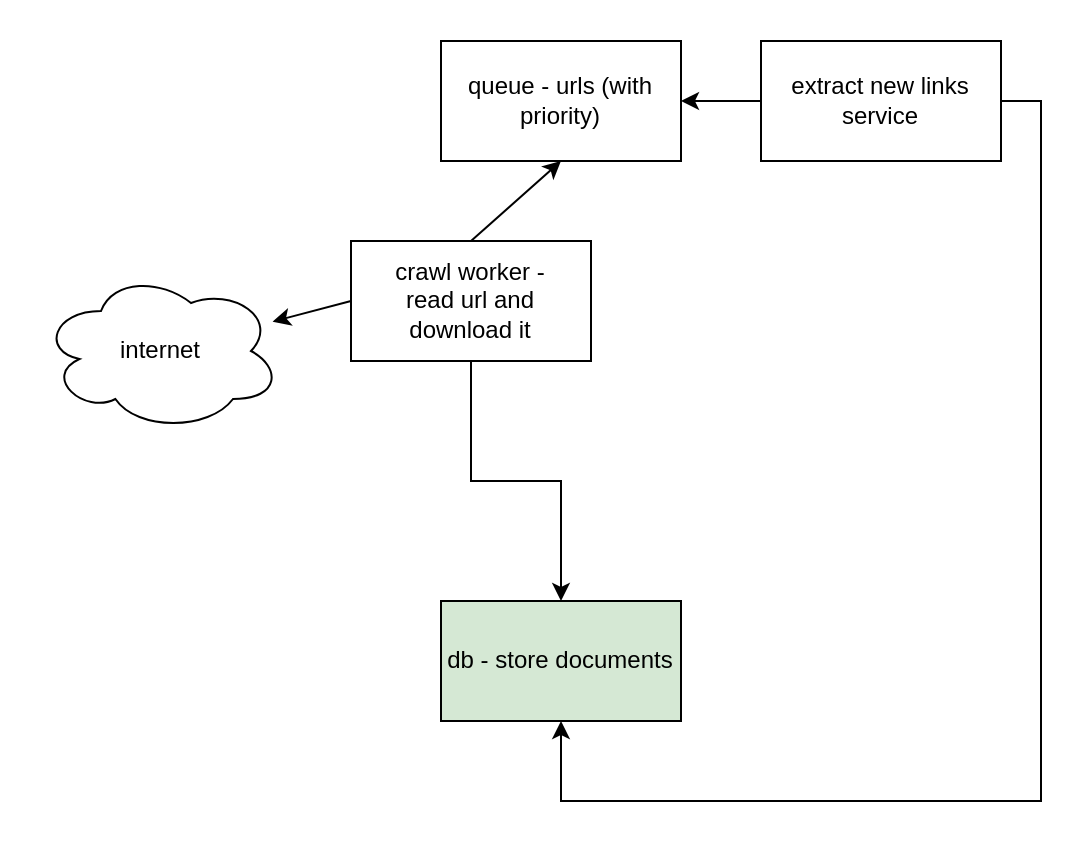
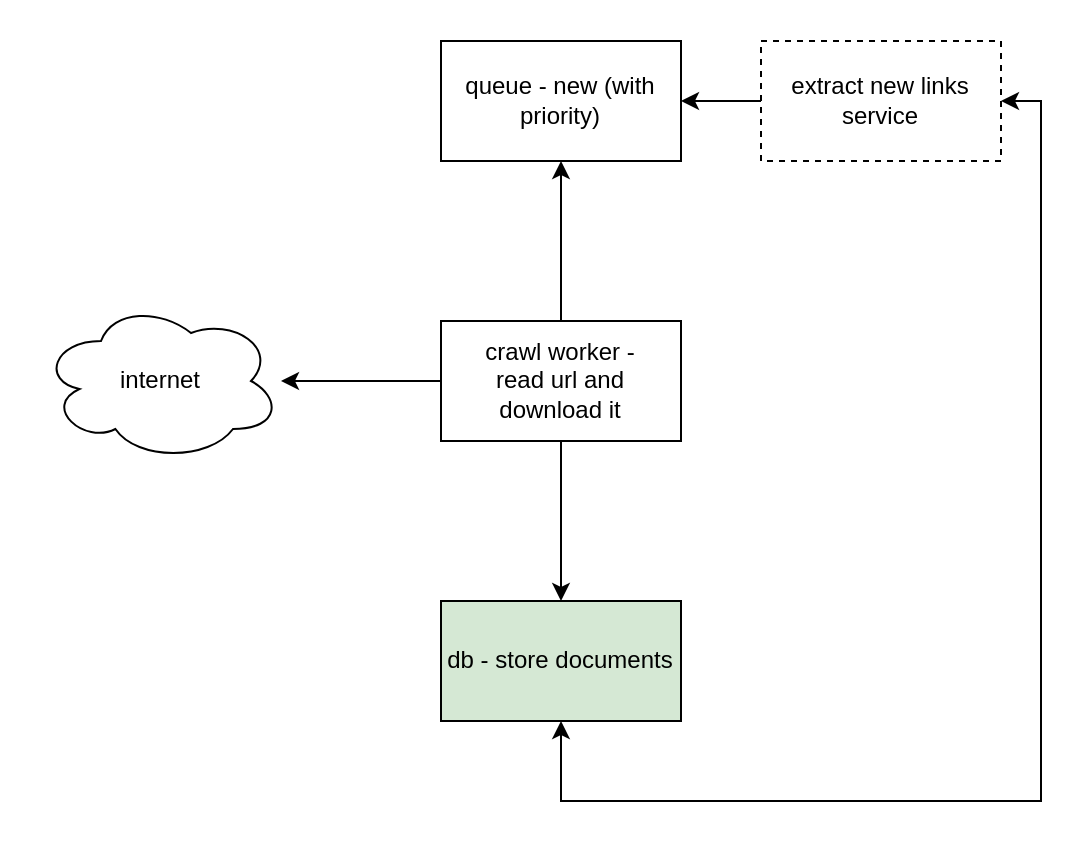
(561, 101) -> (561, 101)
(881, 101) -> (881, 101)
(1009, 101) -> (1016, 101)
(471, 301) -> (561, 381)
(161, 351) -> (161, 381)
